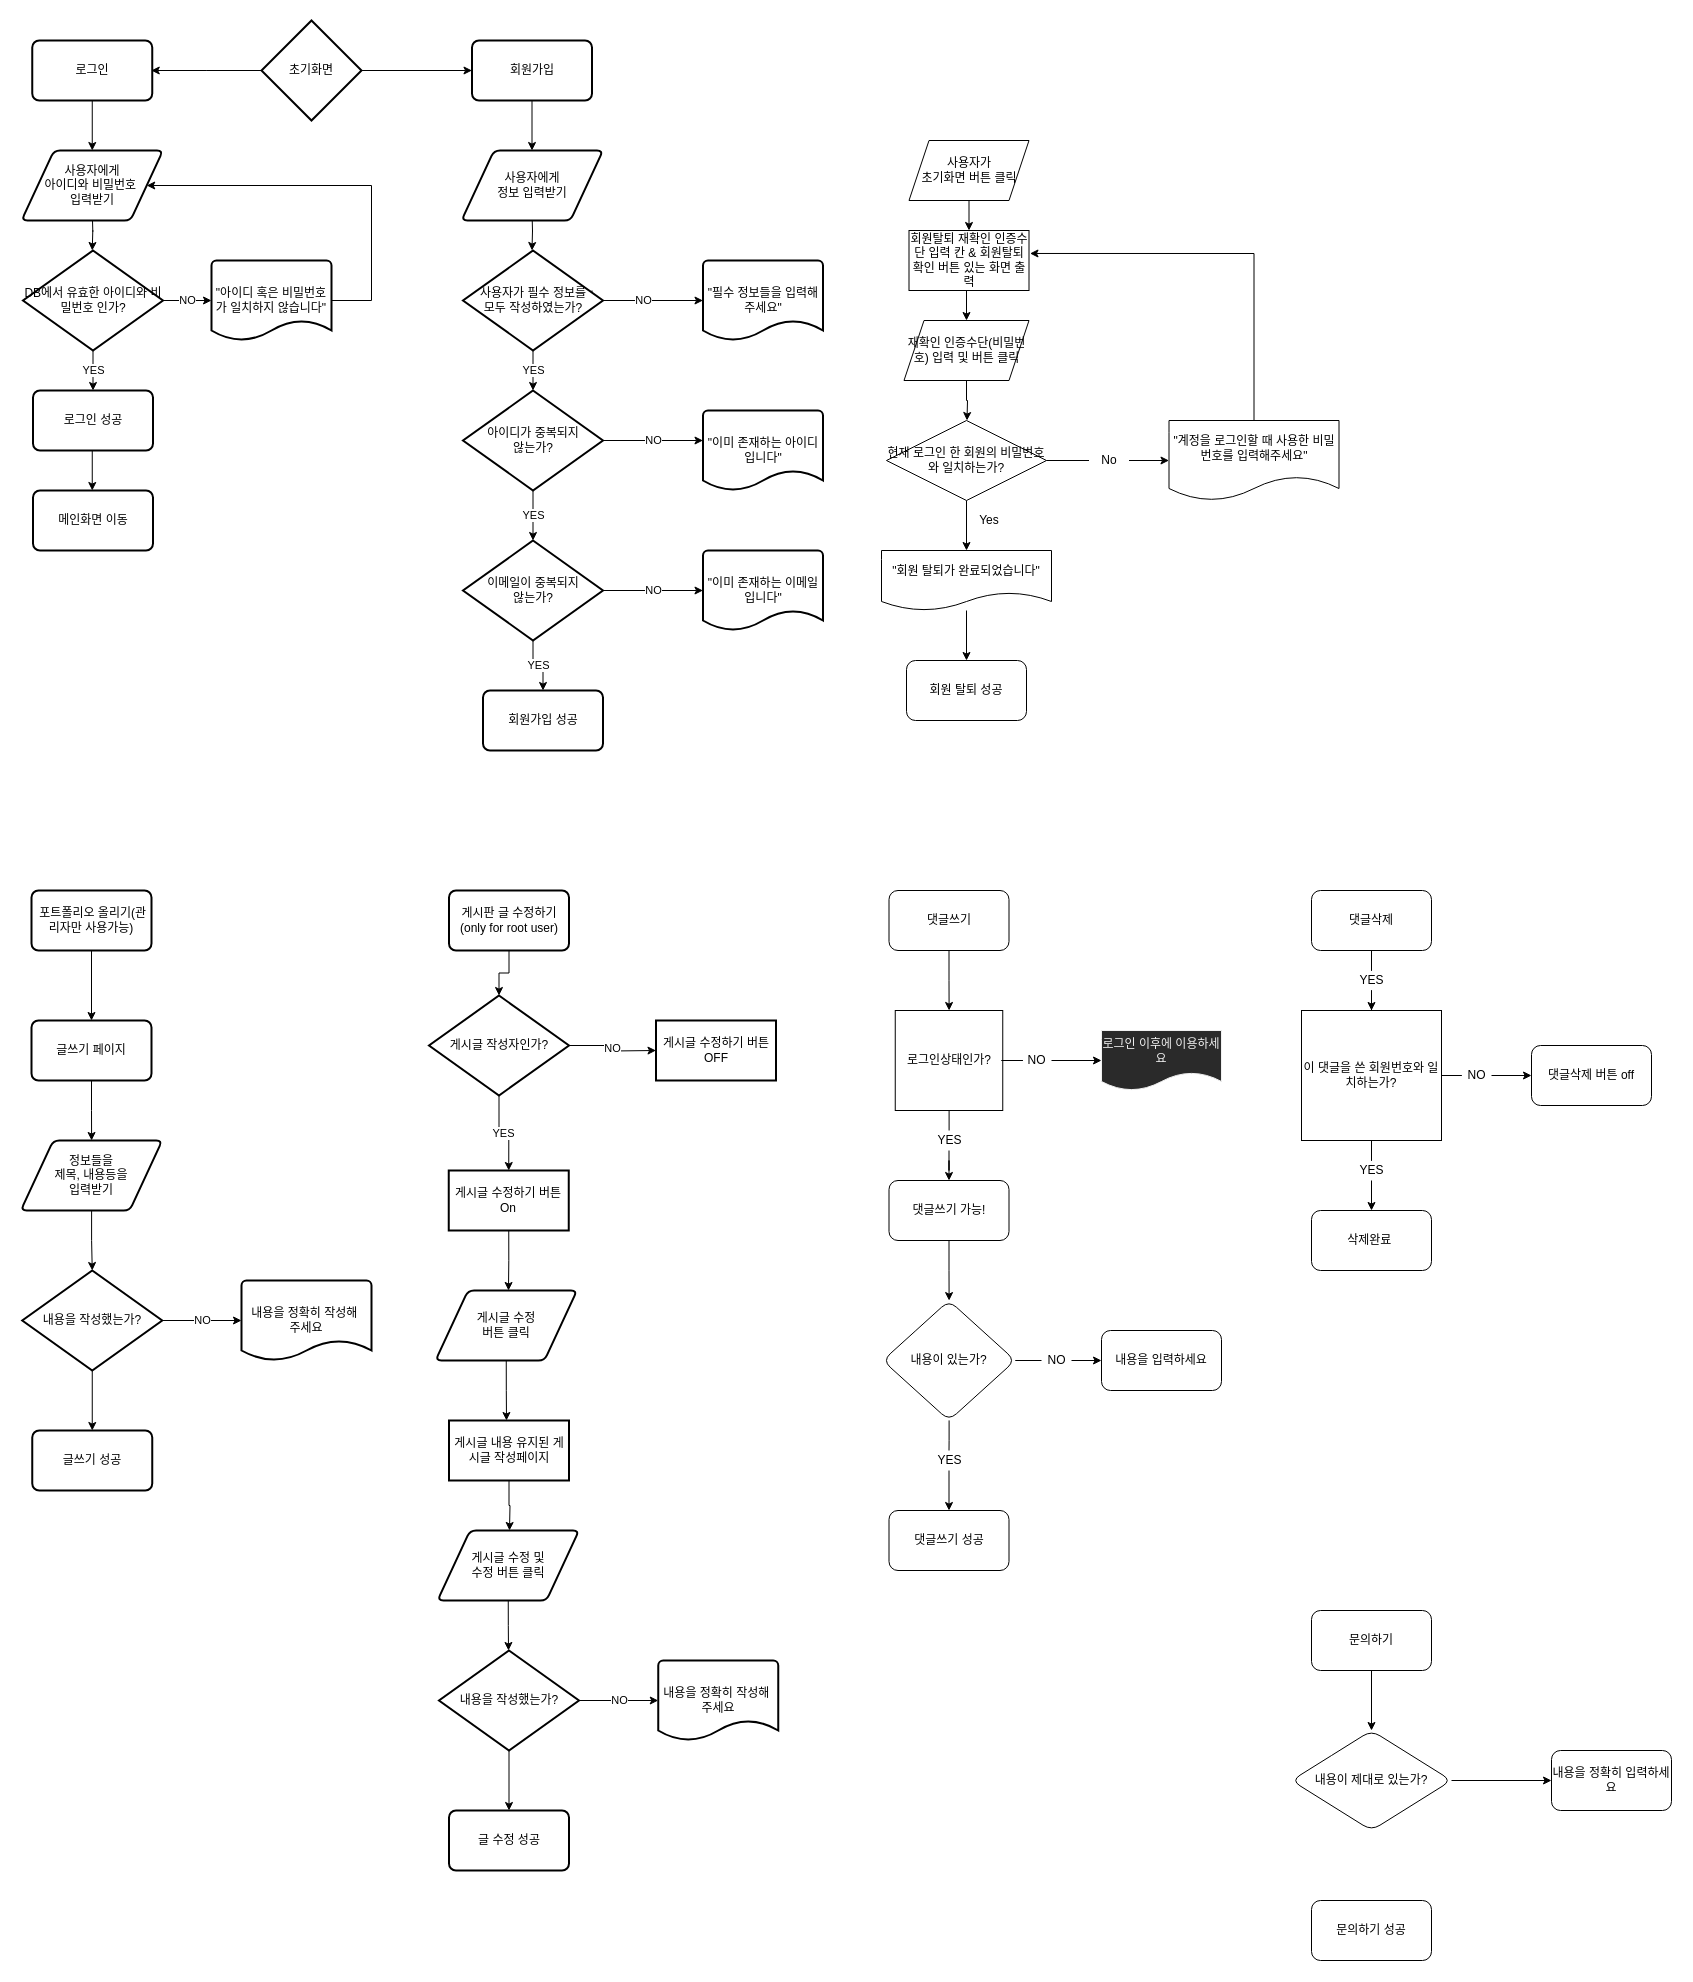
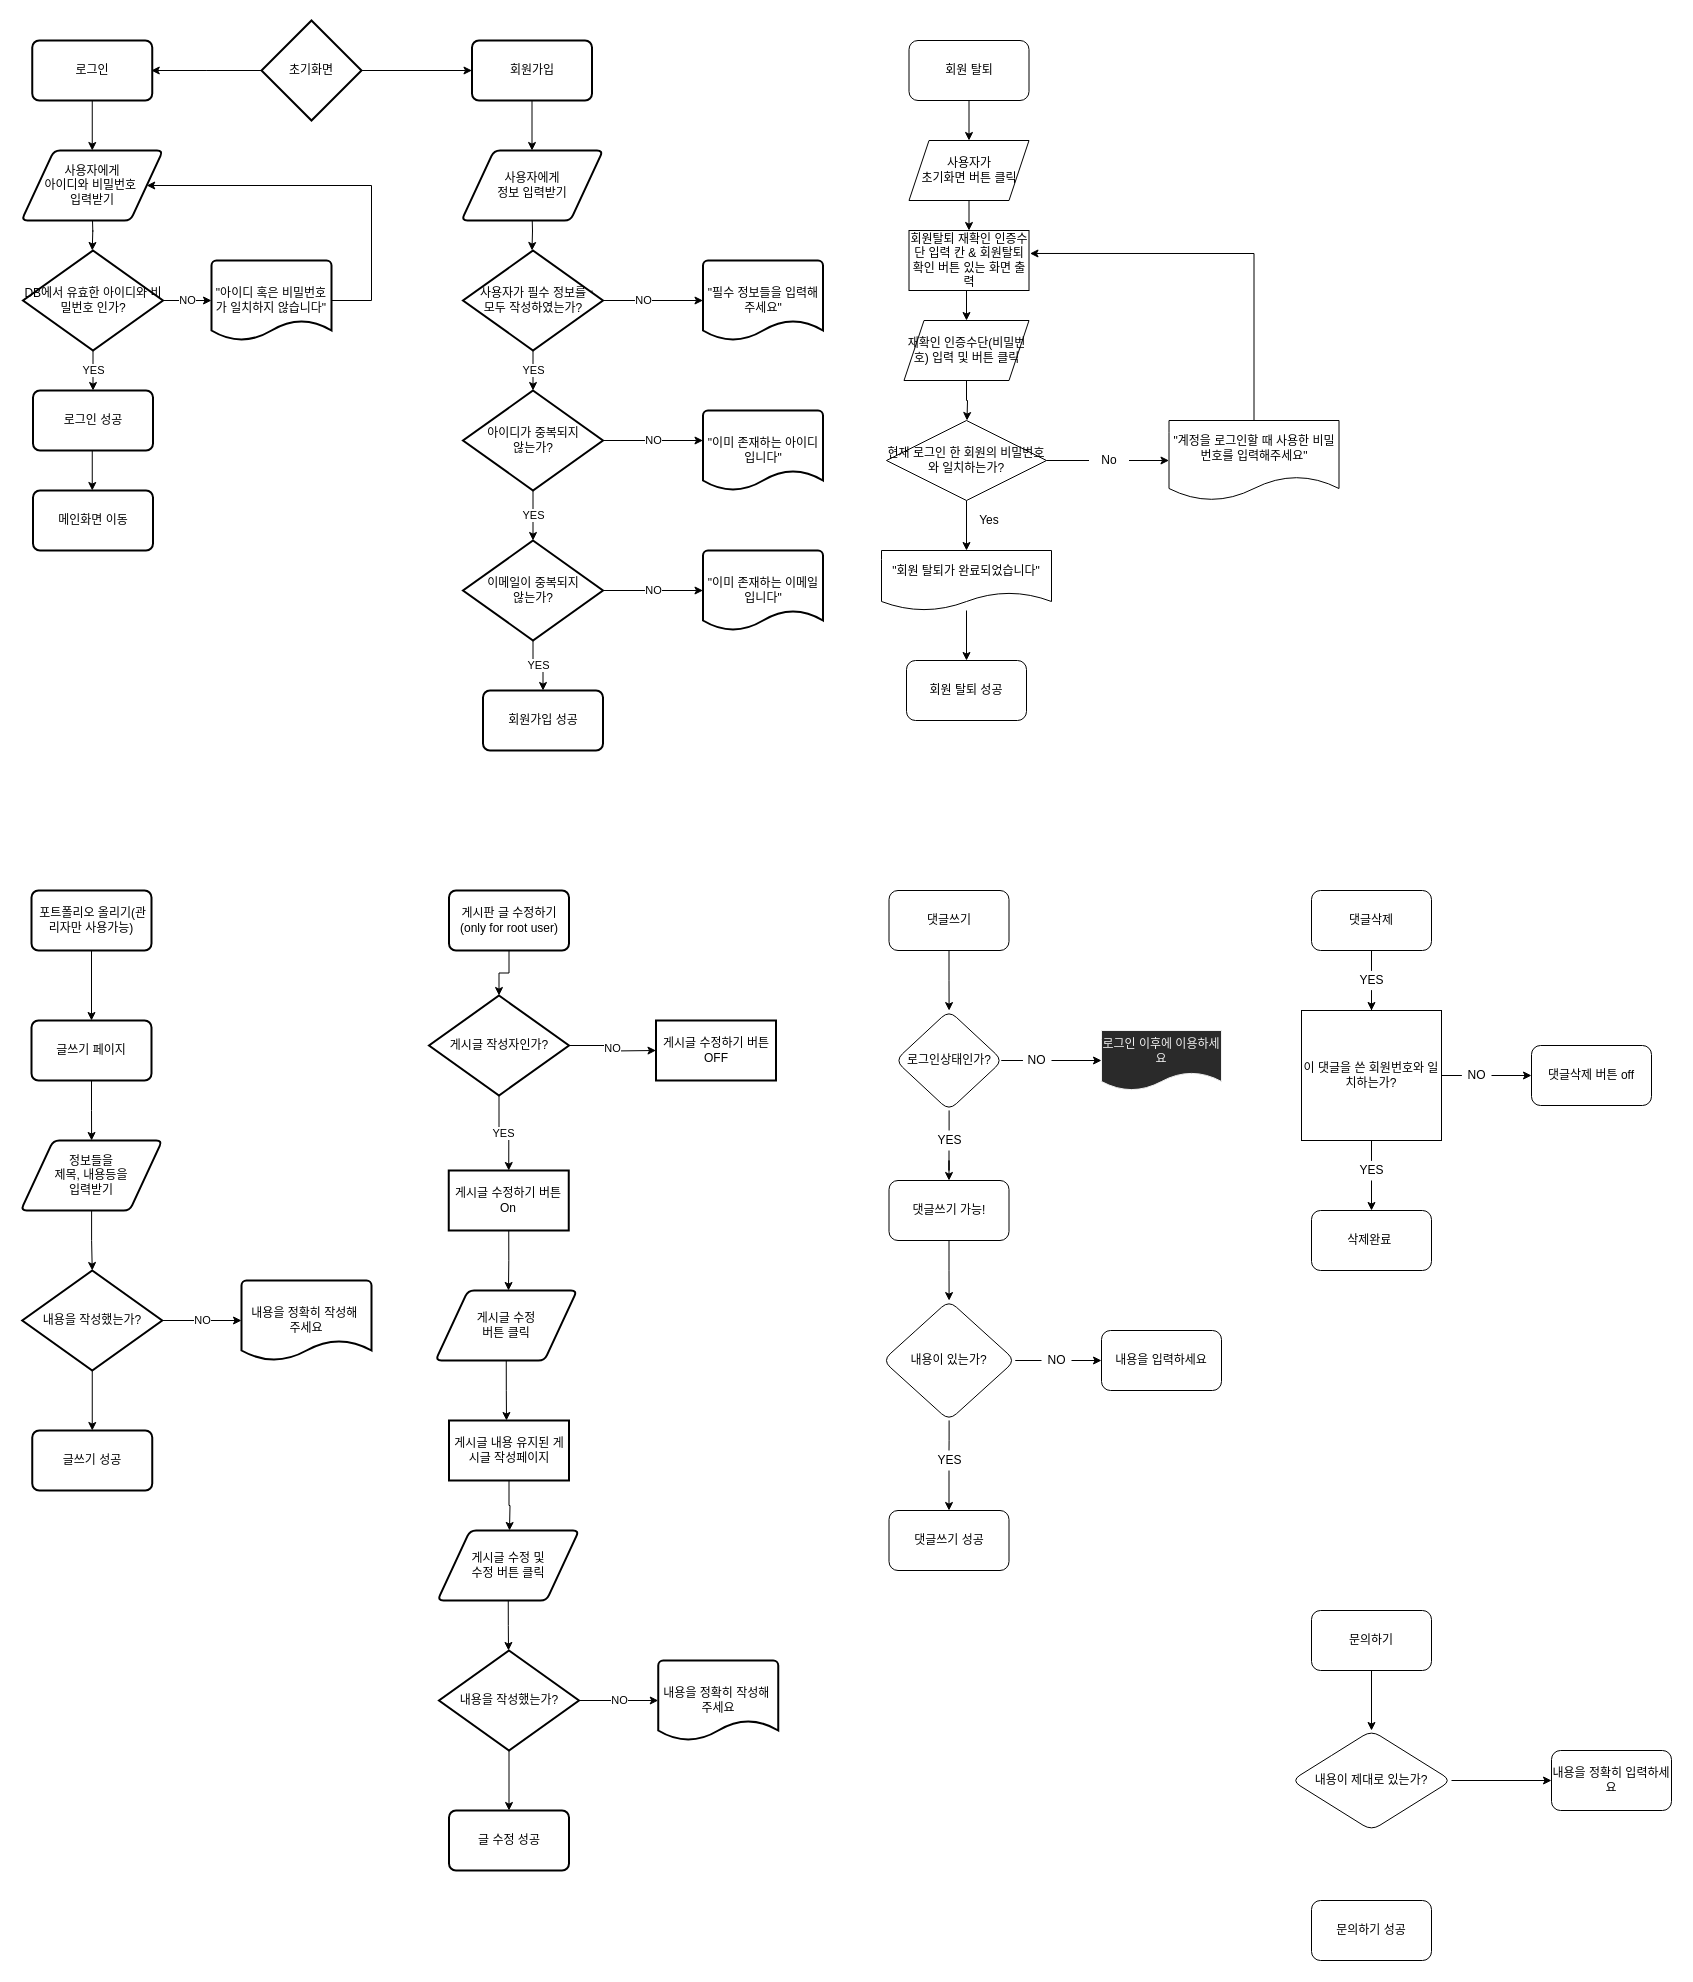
none -> (969, 71)
none -> (969, 117)
(949, 1061) -> (949, 1061)
